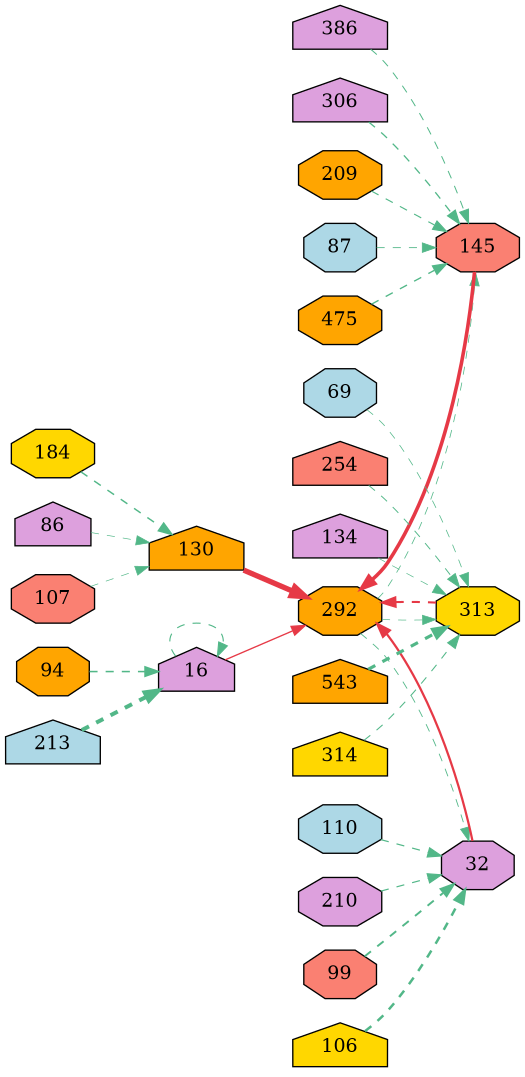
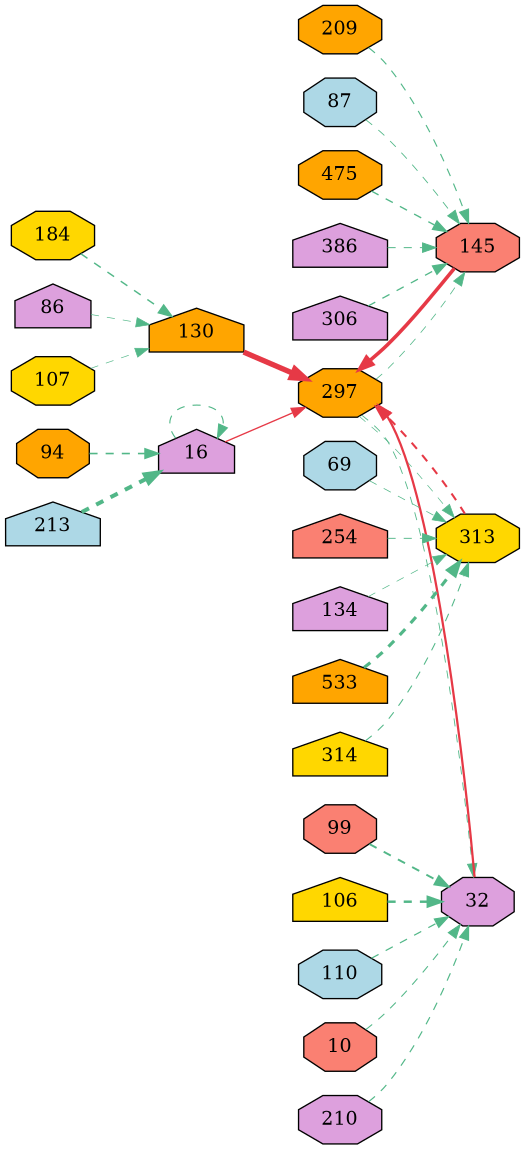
(53, 599) -> (53, 381)
(340, 611) -> (340, 393)
(340, 684) -> (340, 684)
none -> (340, 1047)
